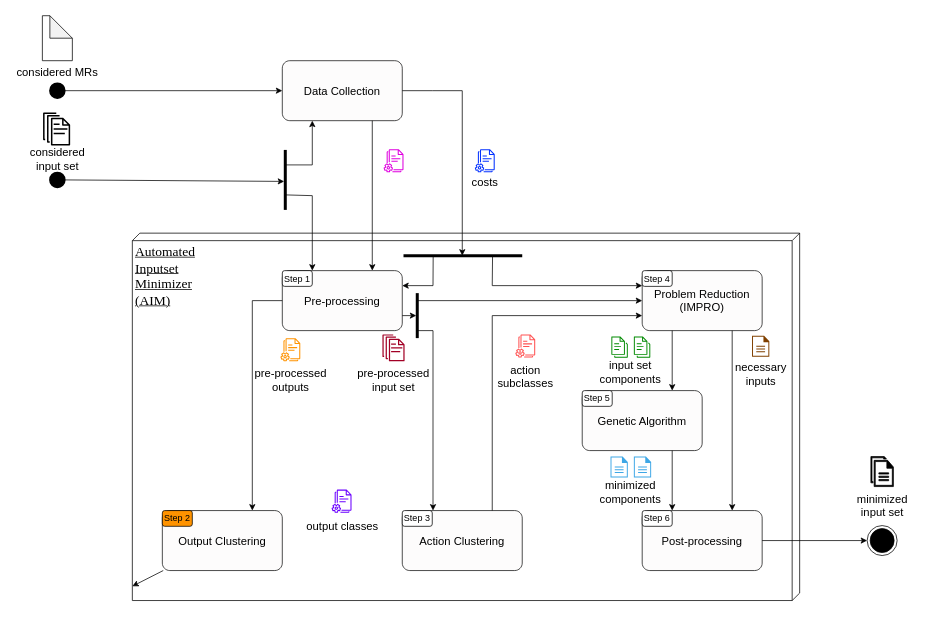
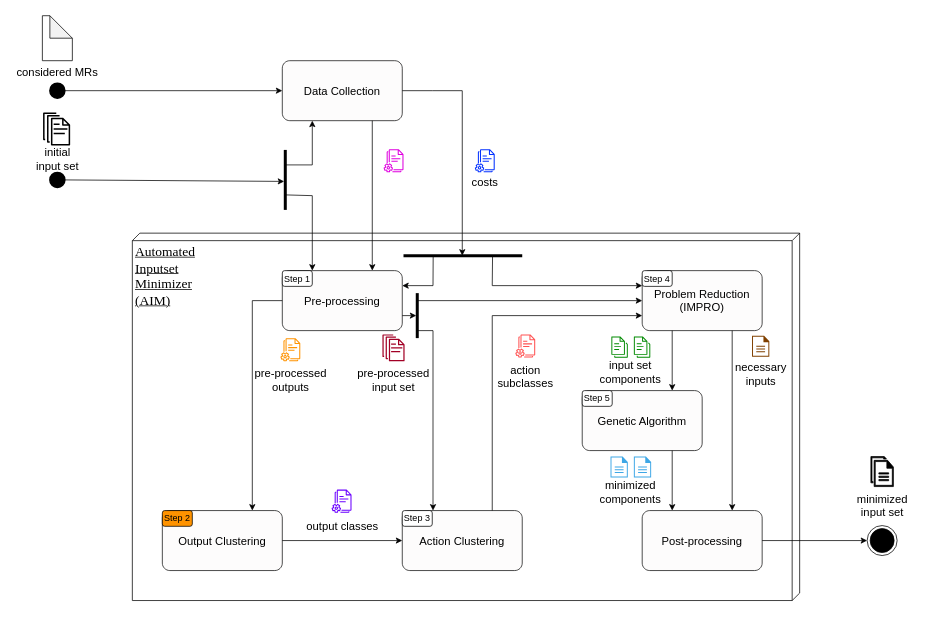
(58, 159) -> (58, 159)
(657, 518) -> none
(150, 577) -> (340, 540)
